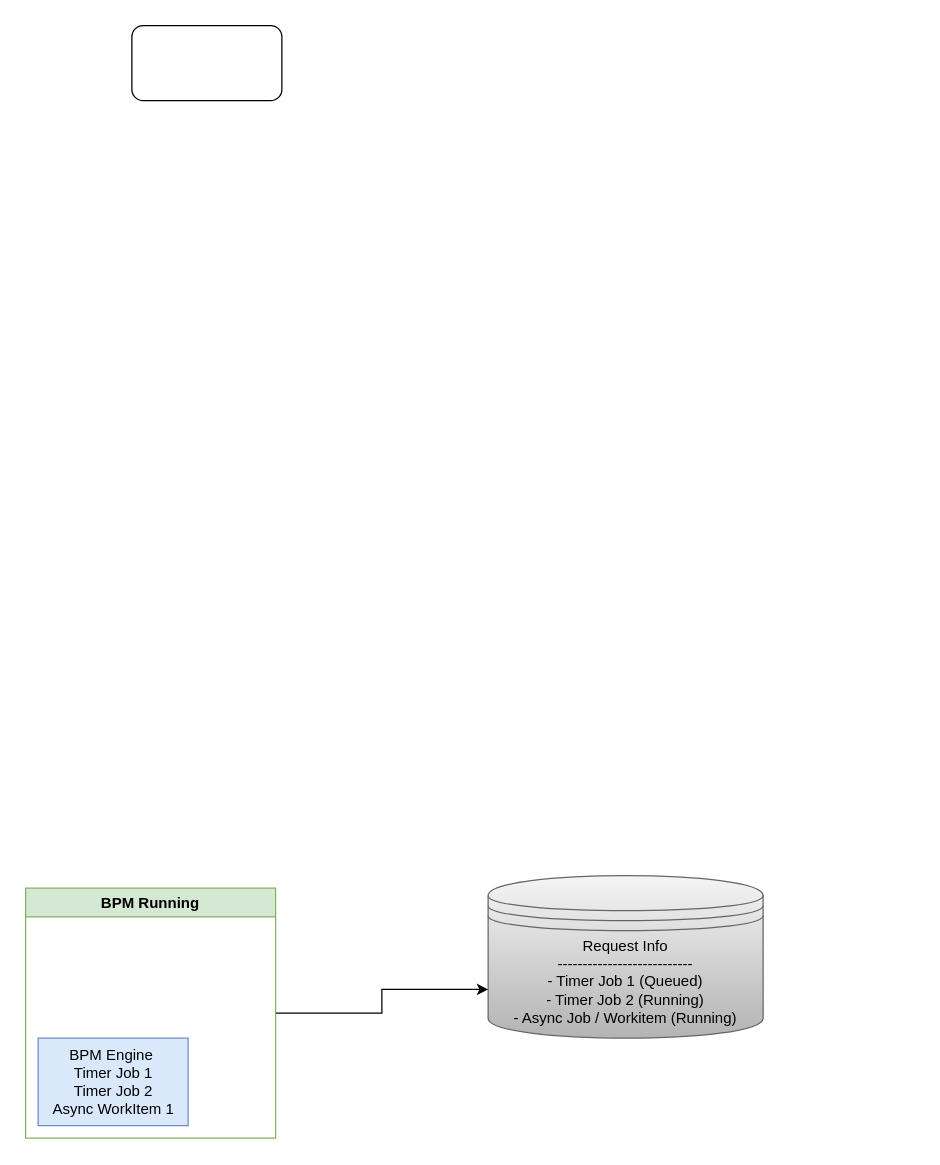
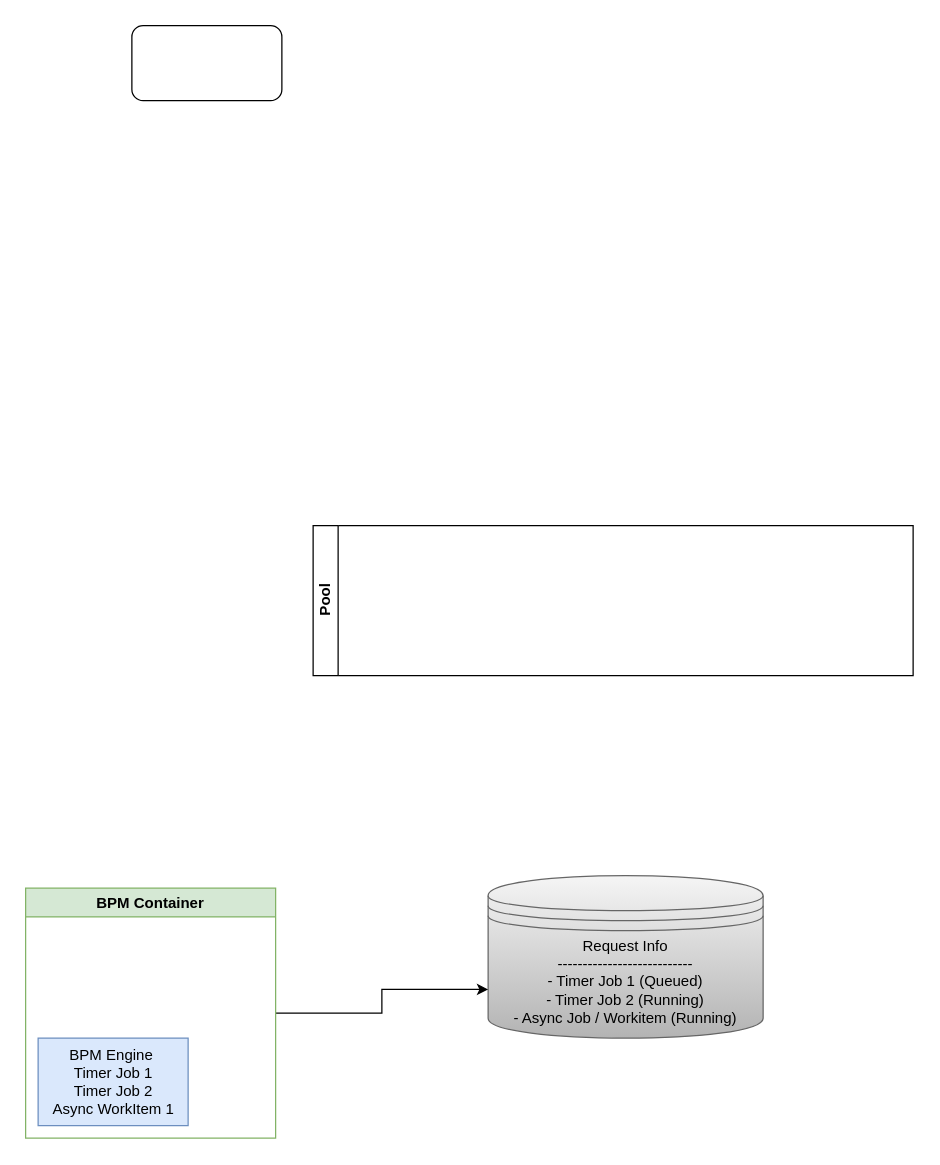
none -> (613, 601)
(151, 903) -> (151, 903)
